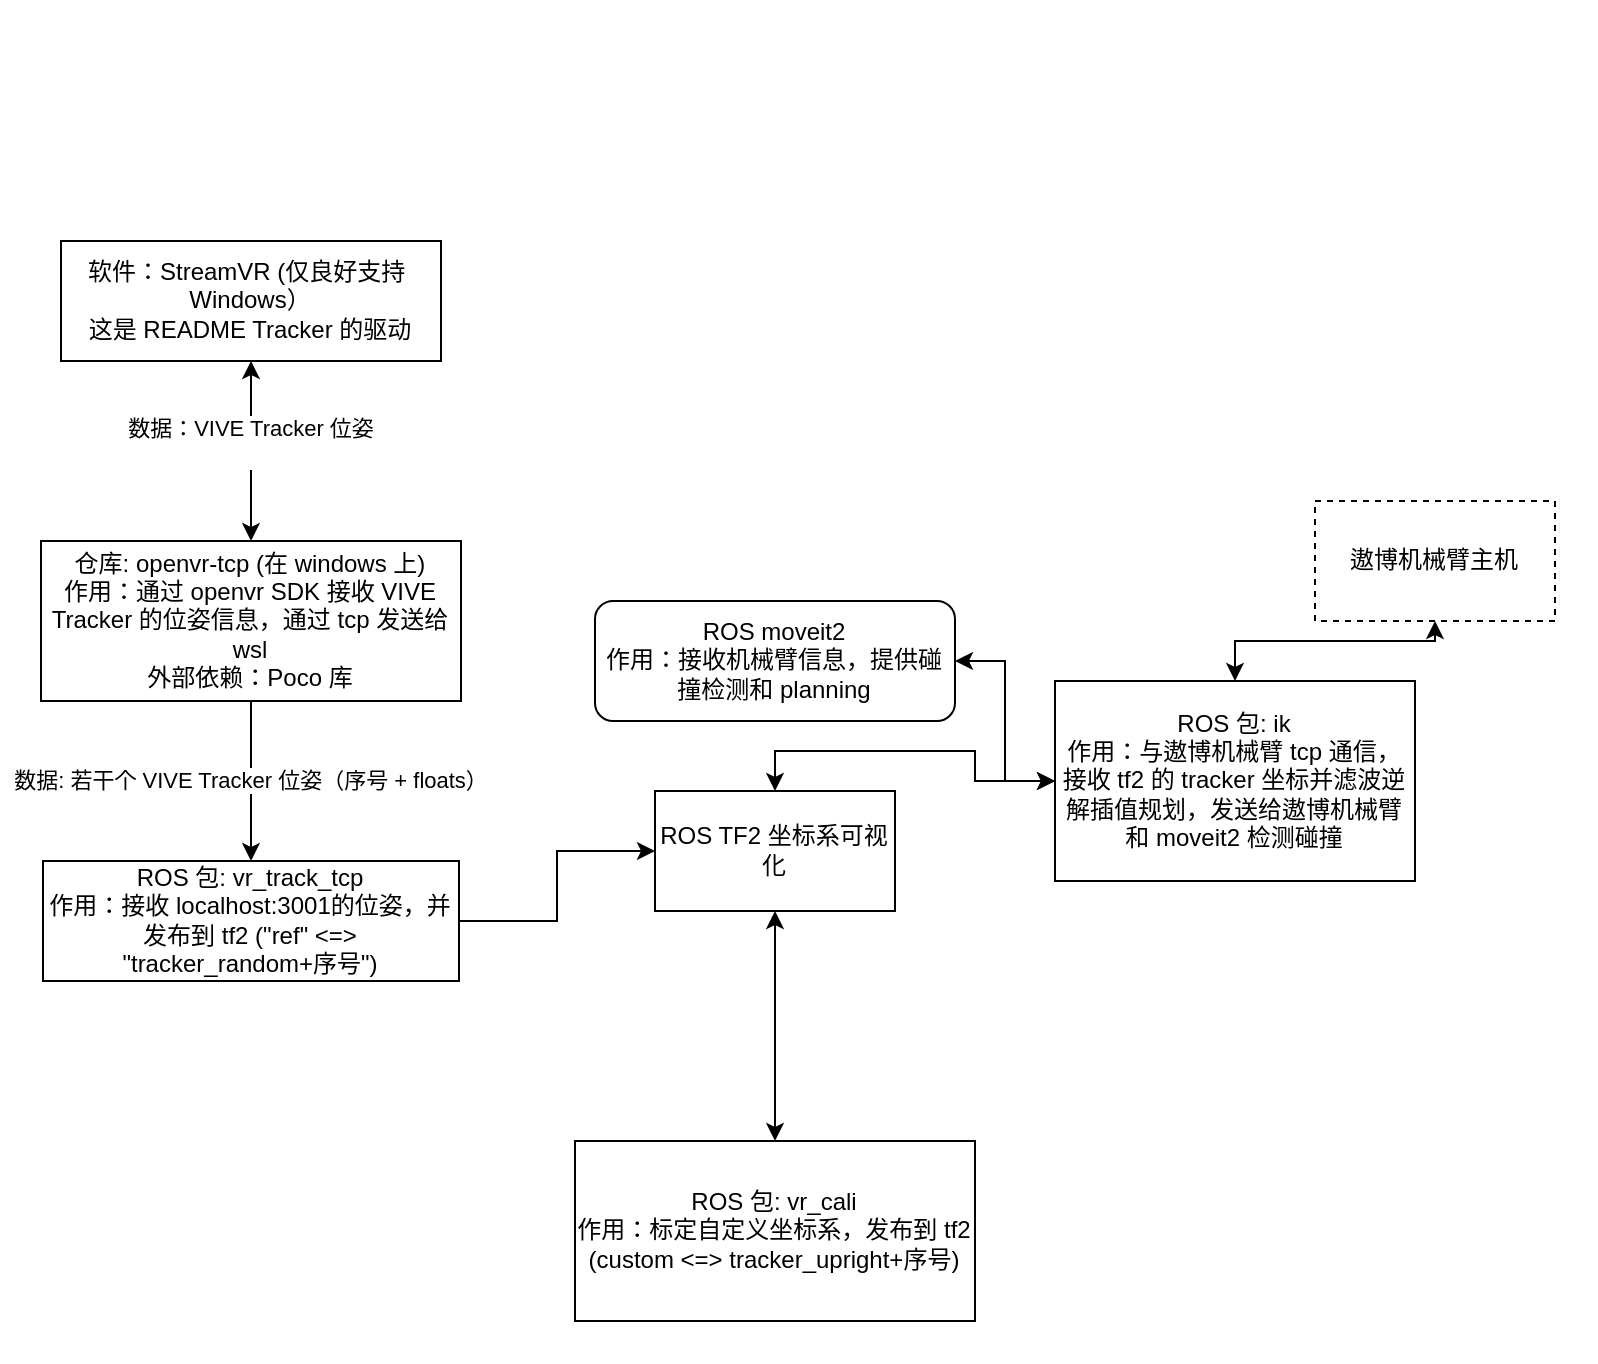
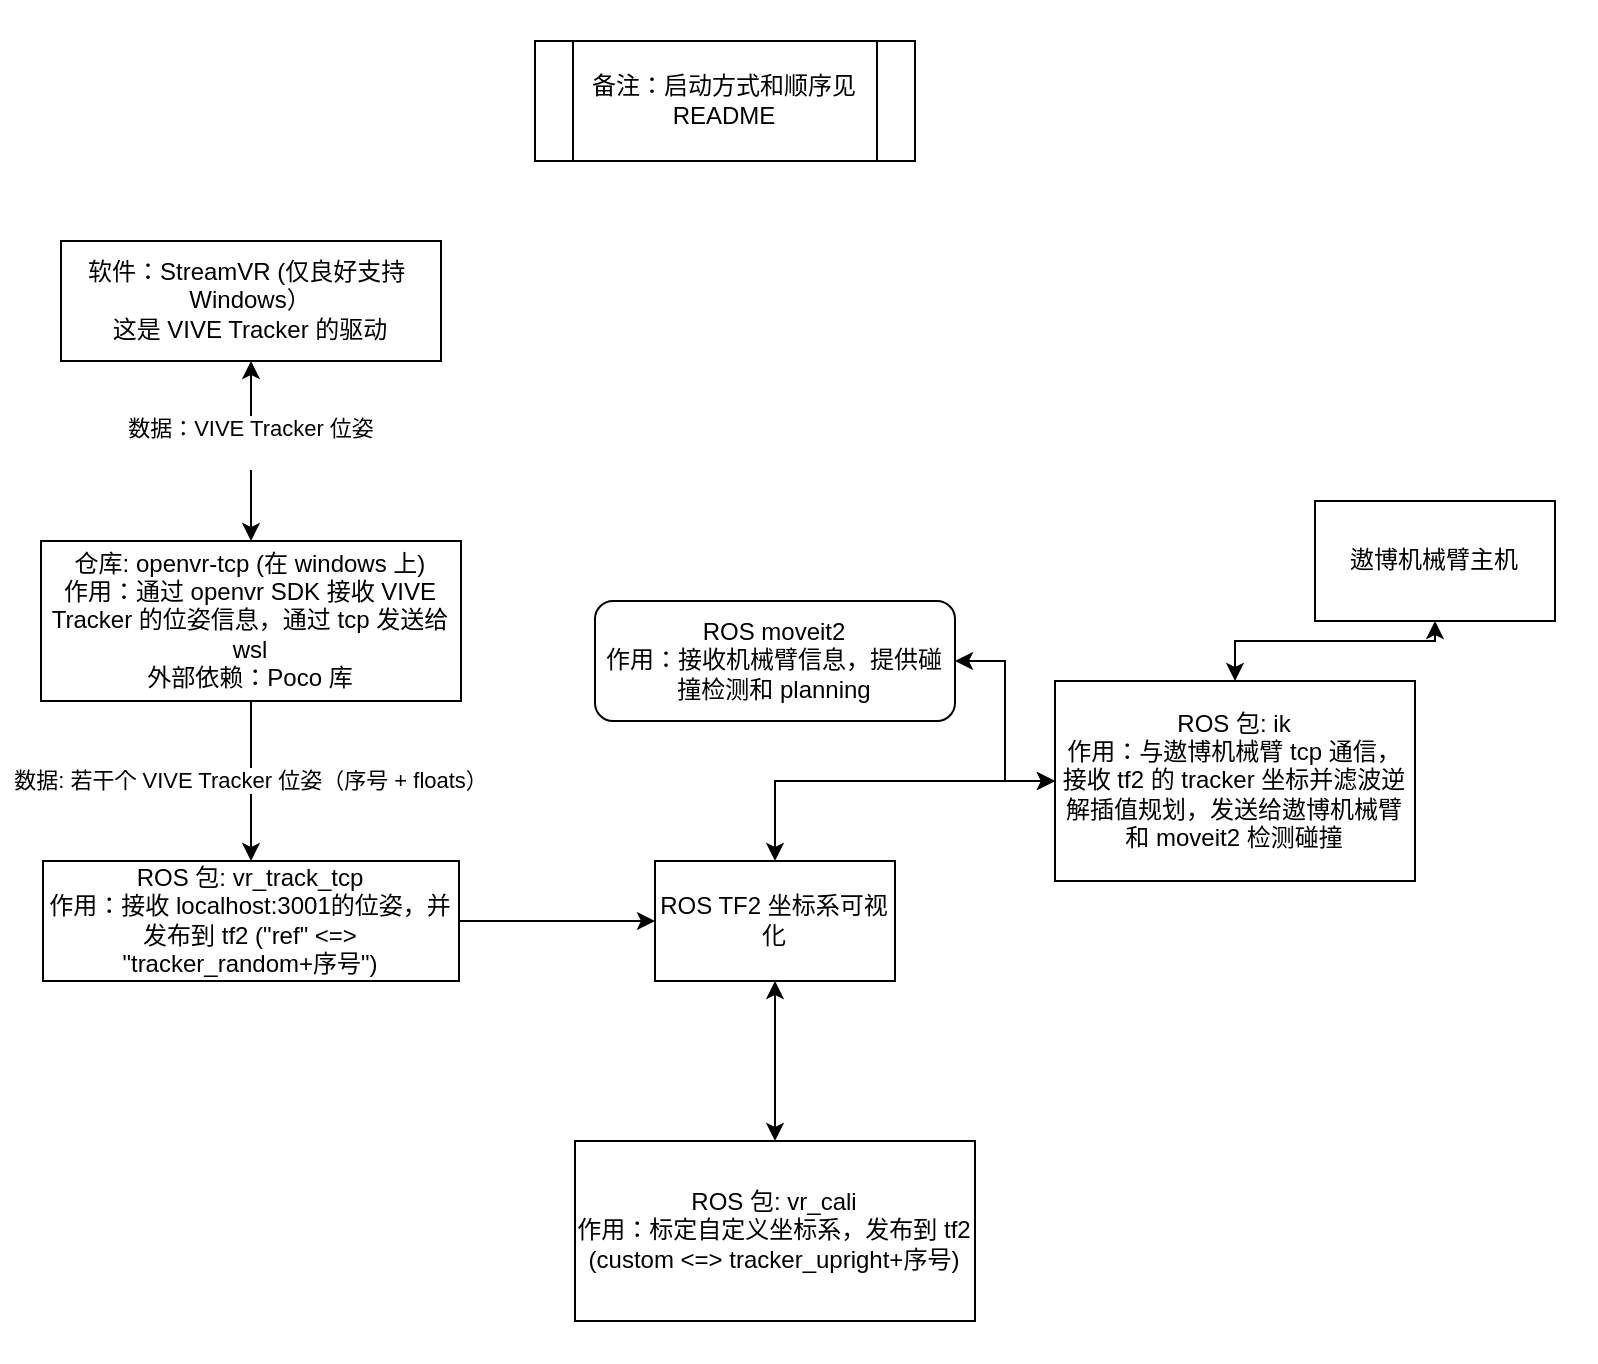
none -> (725, 101)
(251, 301) -> (251, 301)
(1435, 561) -> (1435, 561)
(775, 851) -> (775, 921)
